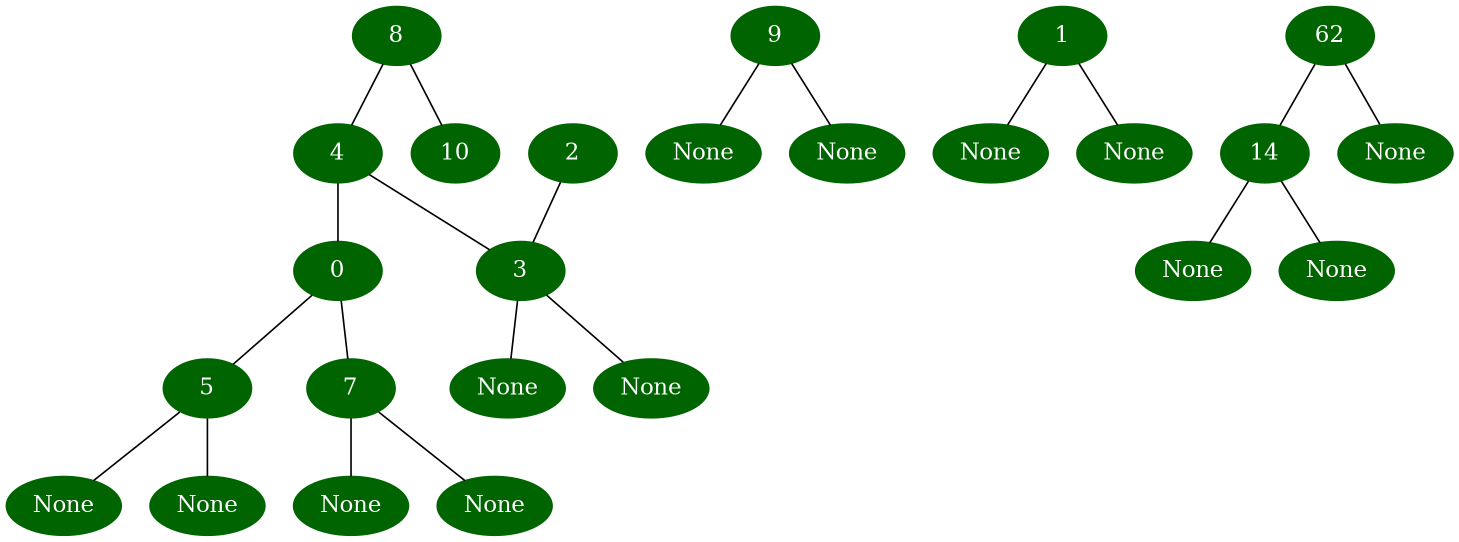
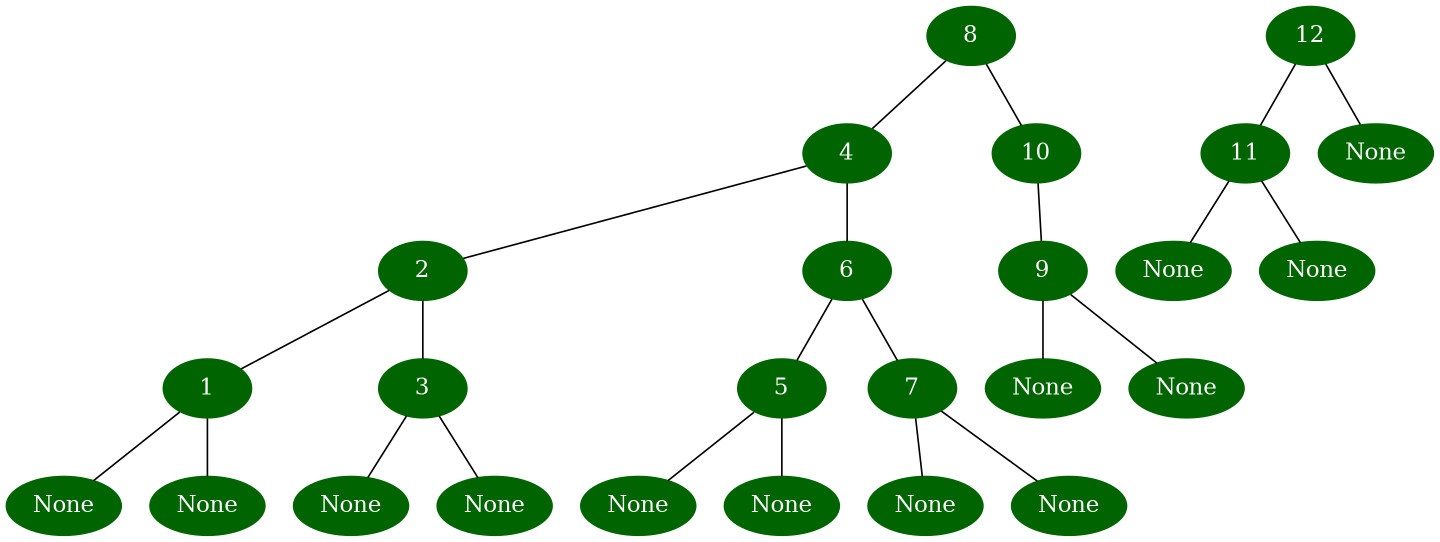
(1330, 36) -> (1311, 36)
(1265, 153) -> (1245, 153)
(429, 212) -> (635, 212)
none -> (1040, 212)
(338, 271) -> (847, 271)
none -> (315, 330)
